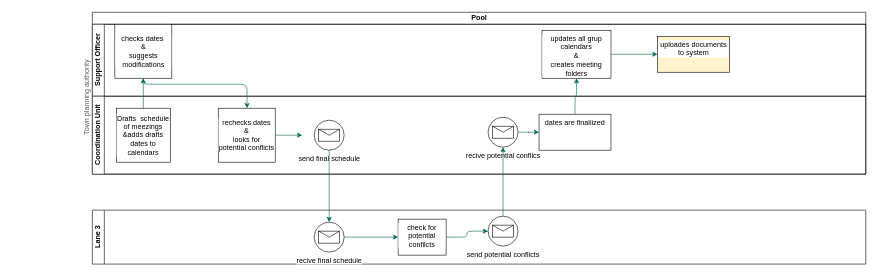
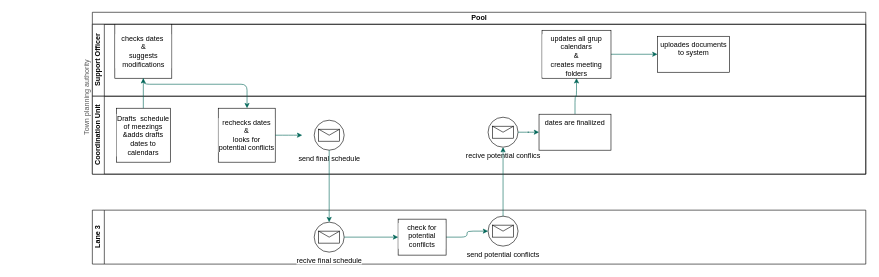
(694, 54) -> (694, 54)
